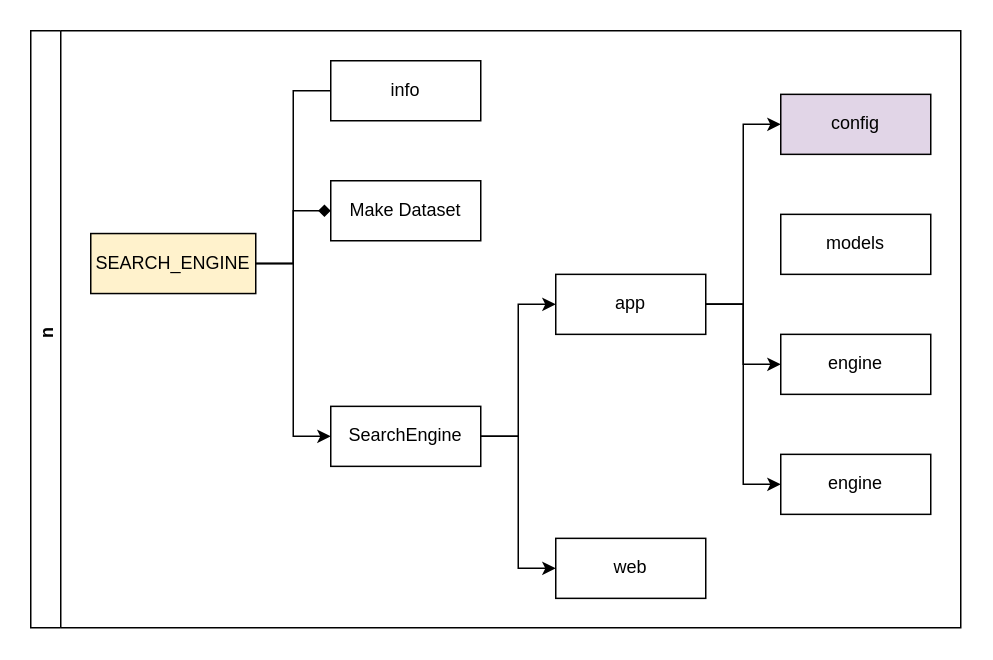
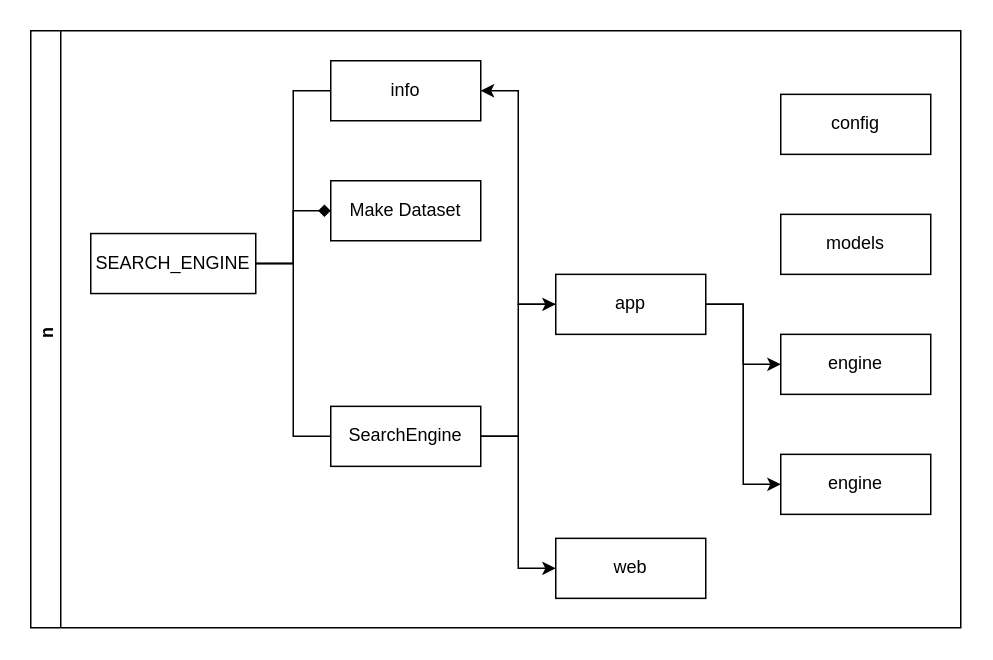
(856, 124) -> (856, 124)
(743, 200) -> (518, 183)
(173, 264) -> (173, 264)
(319, 436) -> (323, 436)
